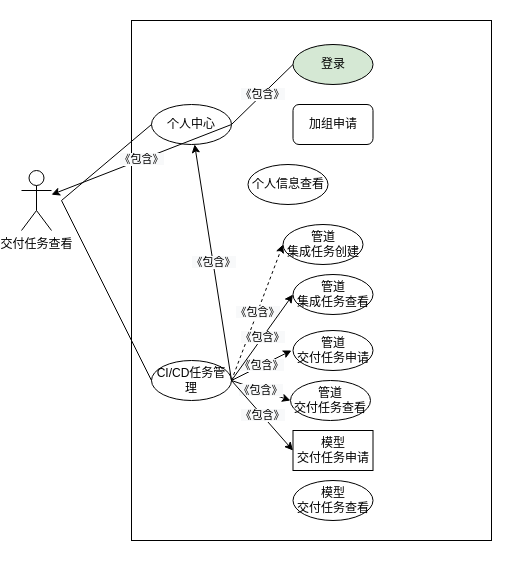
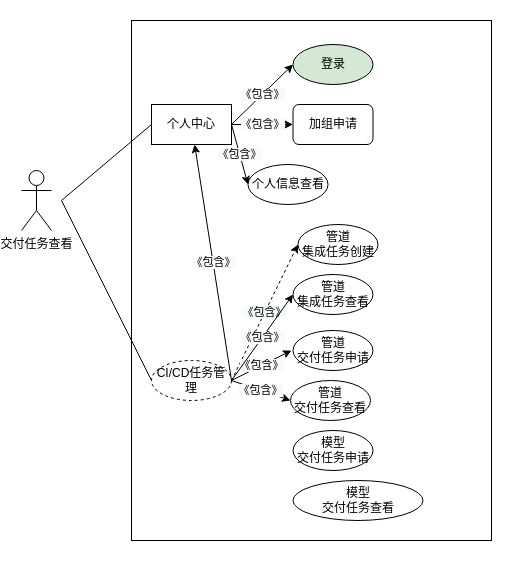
(289, 69) -> (287, 70)
(192, 125) -> (192, 125)
none -> (239, 152)
(157, 154) -> (260, 125)
(323, 245) -> (338, 245)
(192, 381) -> (192, 381)
(261, 414) -> none
(333, 451) -> (333, 451)
(333, 501) -> (358, 501)
